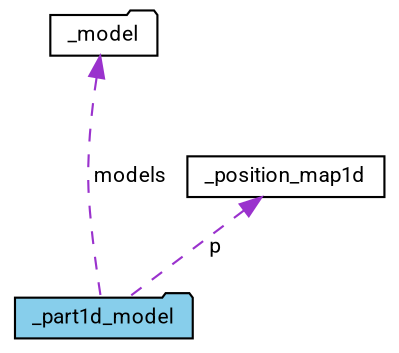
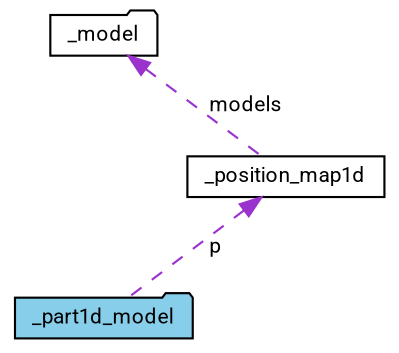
(89, 188) -> (203, 112)
